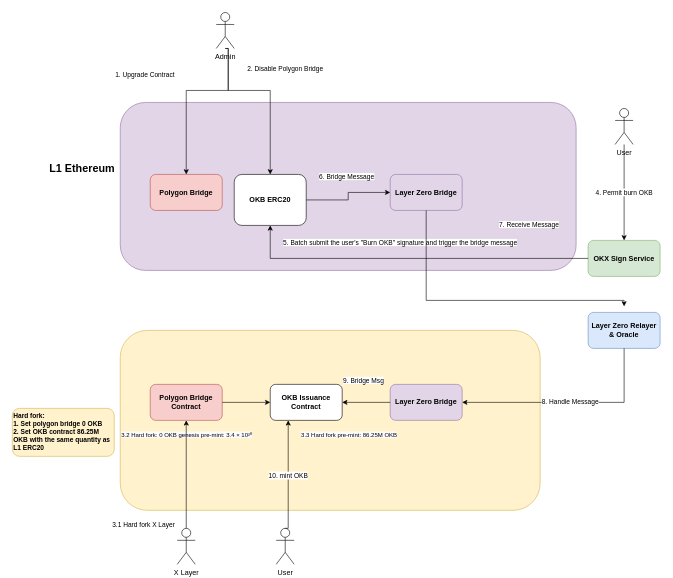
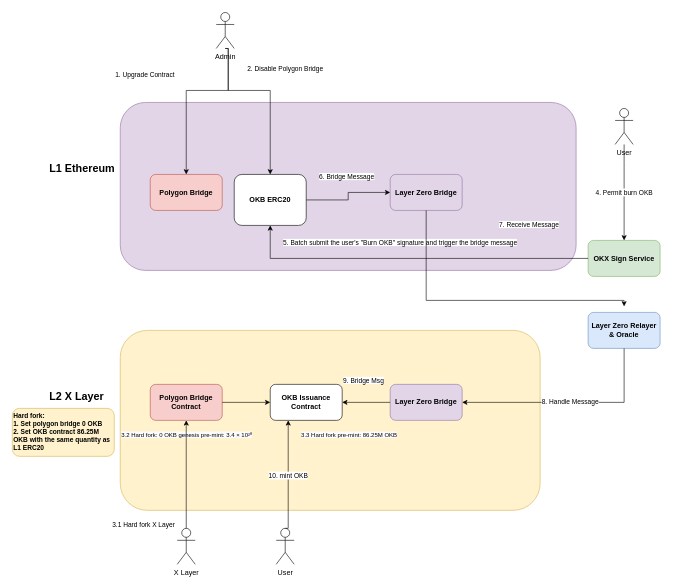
none -> (84, 396)
